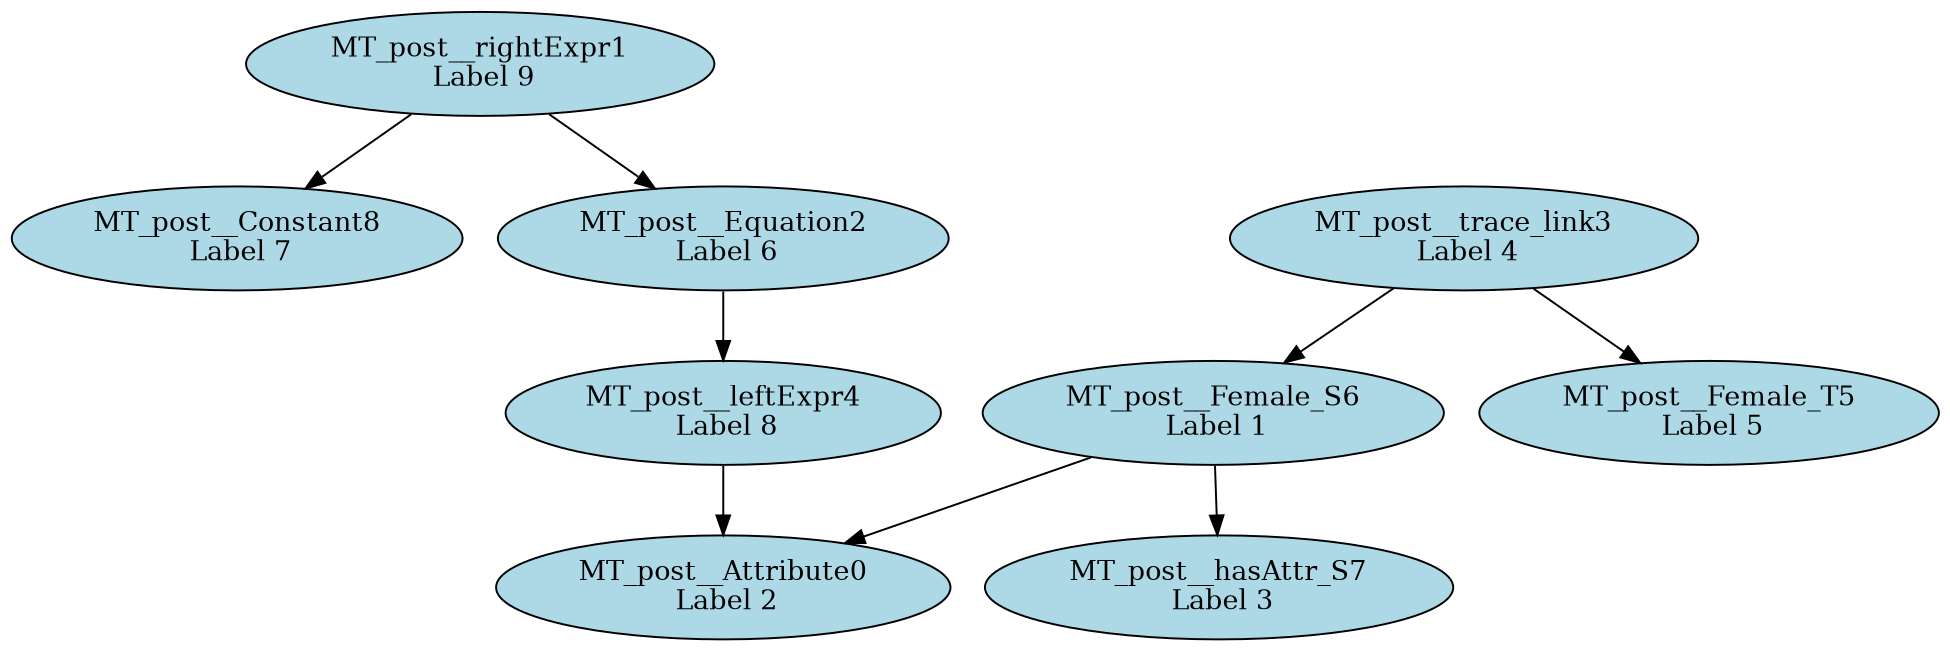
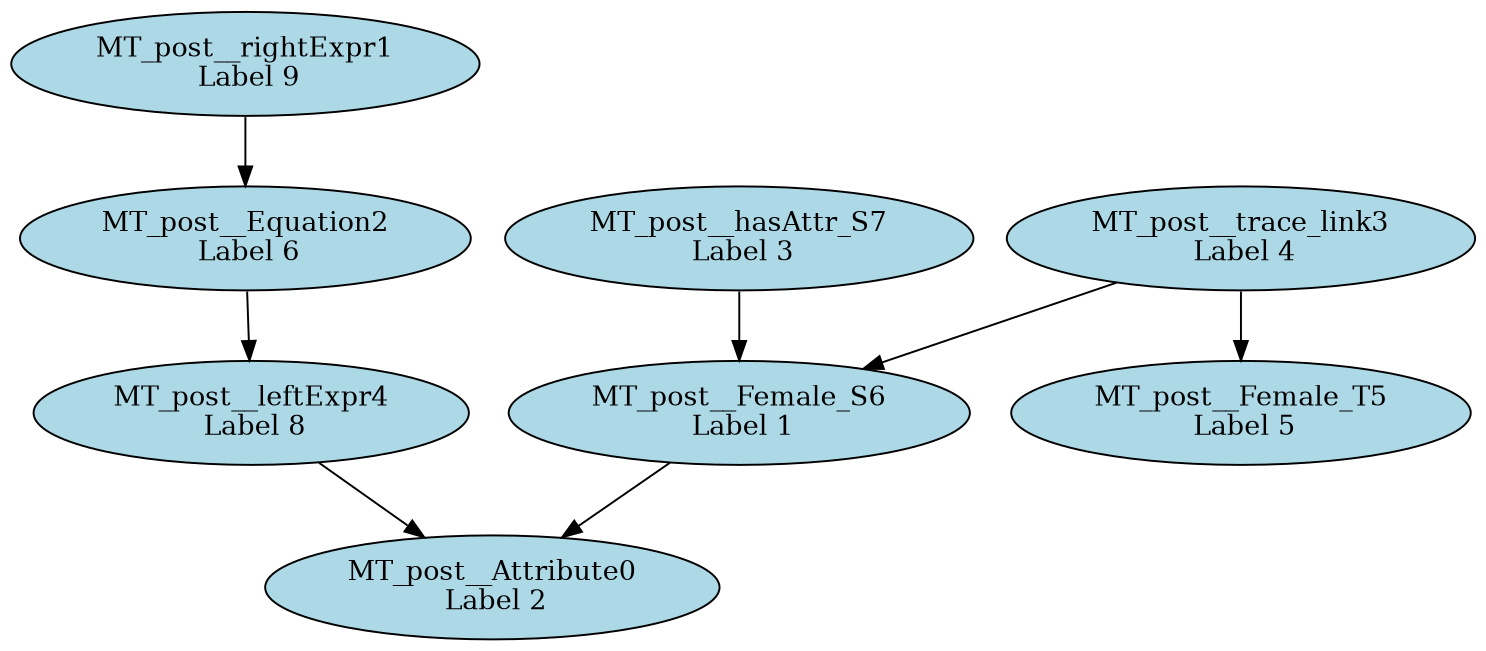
(237, 238) -> none
(1216, 491) -> (739, 316)
